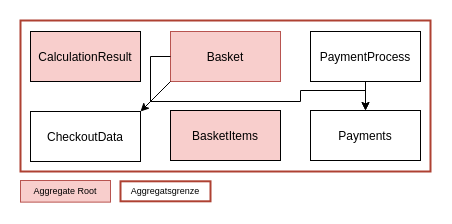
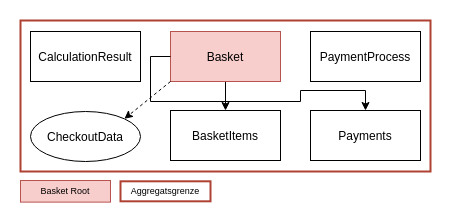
(86, 57) -> (86, 57)
(366, 85) -> none
(157, 95) -> (148, 99)
none -> (226, 99)
(226, 136) -> (226, 136)
(86, 137) -> (86, 137)
(65, 191) -> (65, 191)
